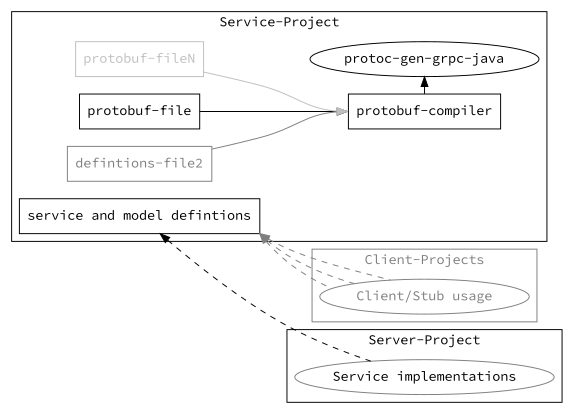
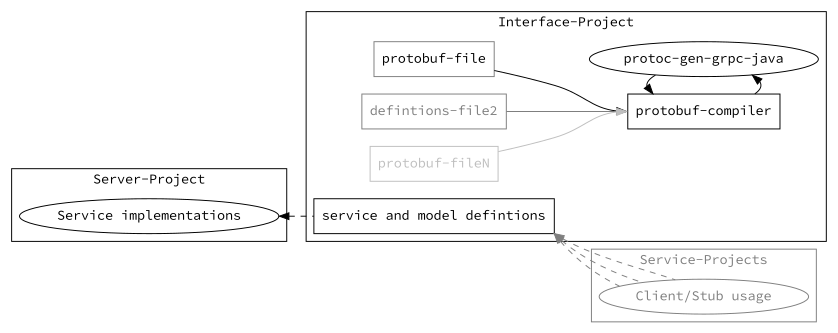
(279, 23) -> (566, 23)
none -> (650, 80)
(140, 111) -> (434, 59)
(425, 260) -> (704, 260)
(263, 311) -> (300, 216)
(425, 377) -> (149, 216)
